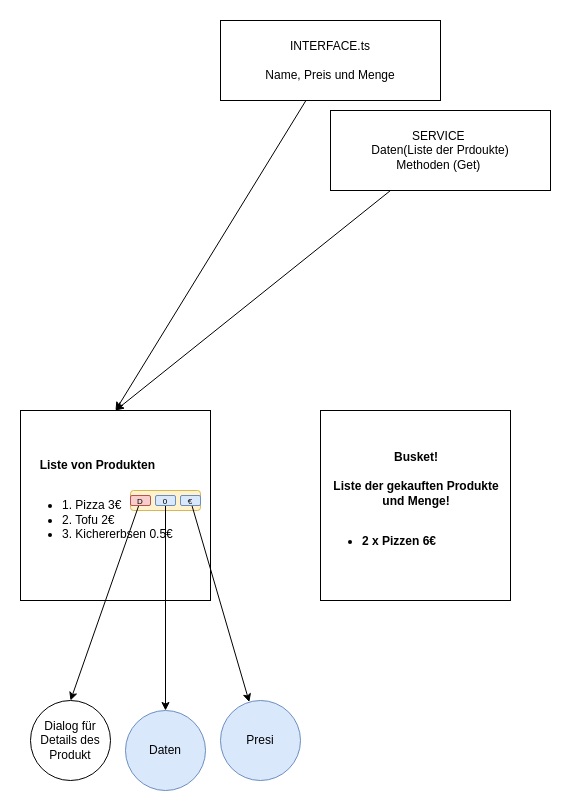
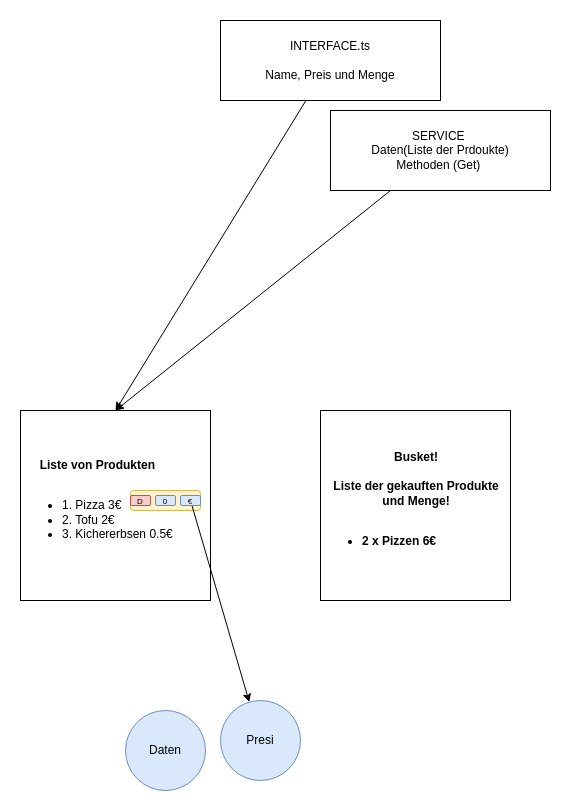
(106, 600) -> none
(166, 605) -> none
(71, 741) -> none
